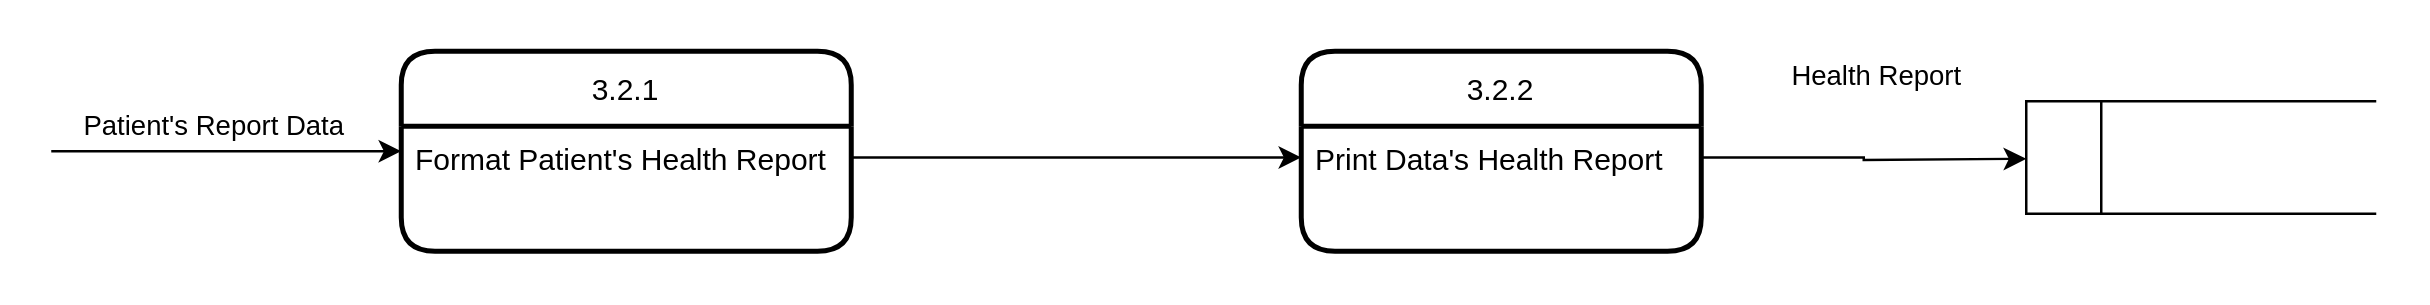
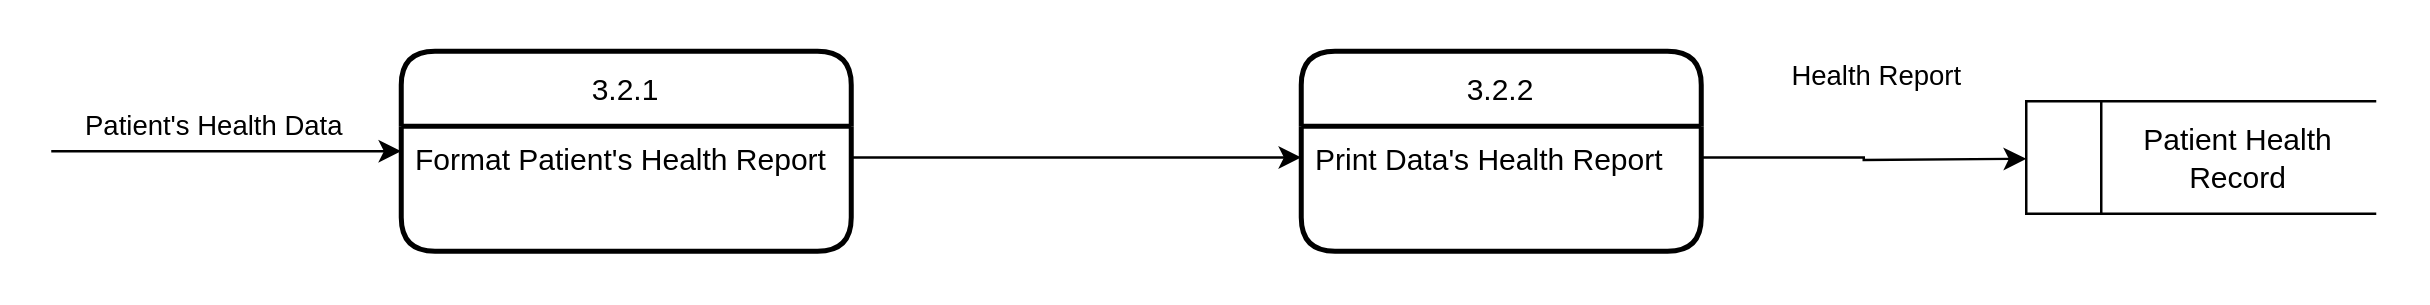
(215, 126) -> (215, 126)
none -> (2239, 158)
